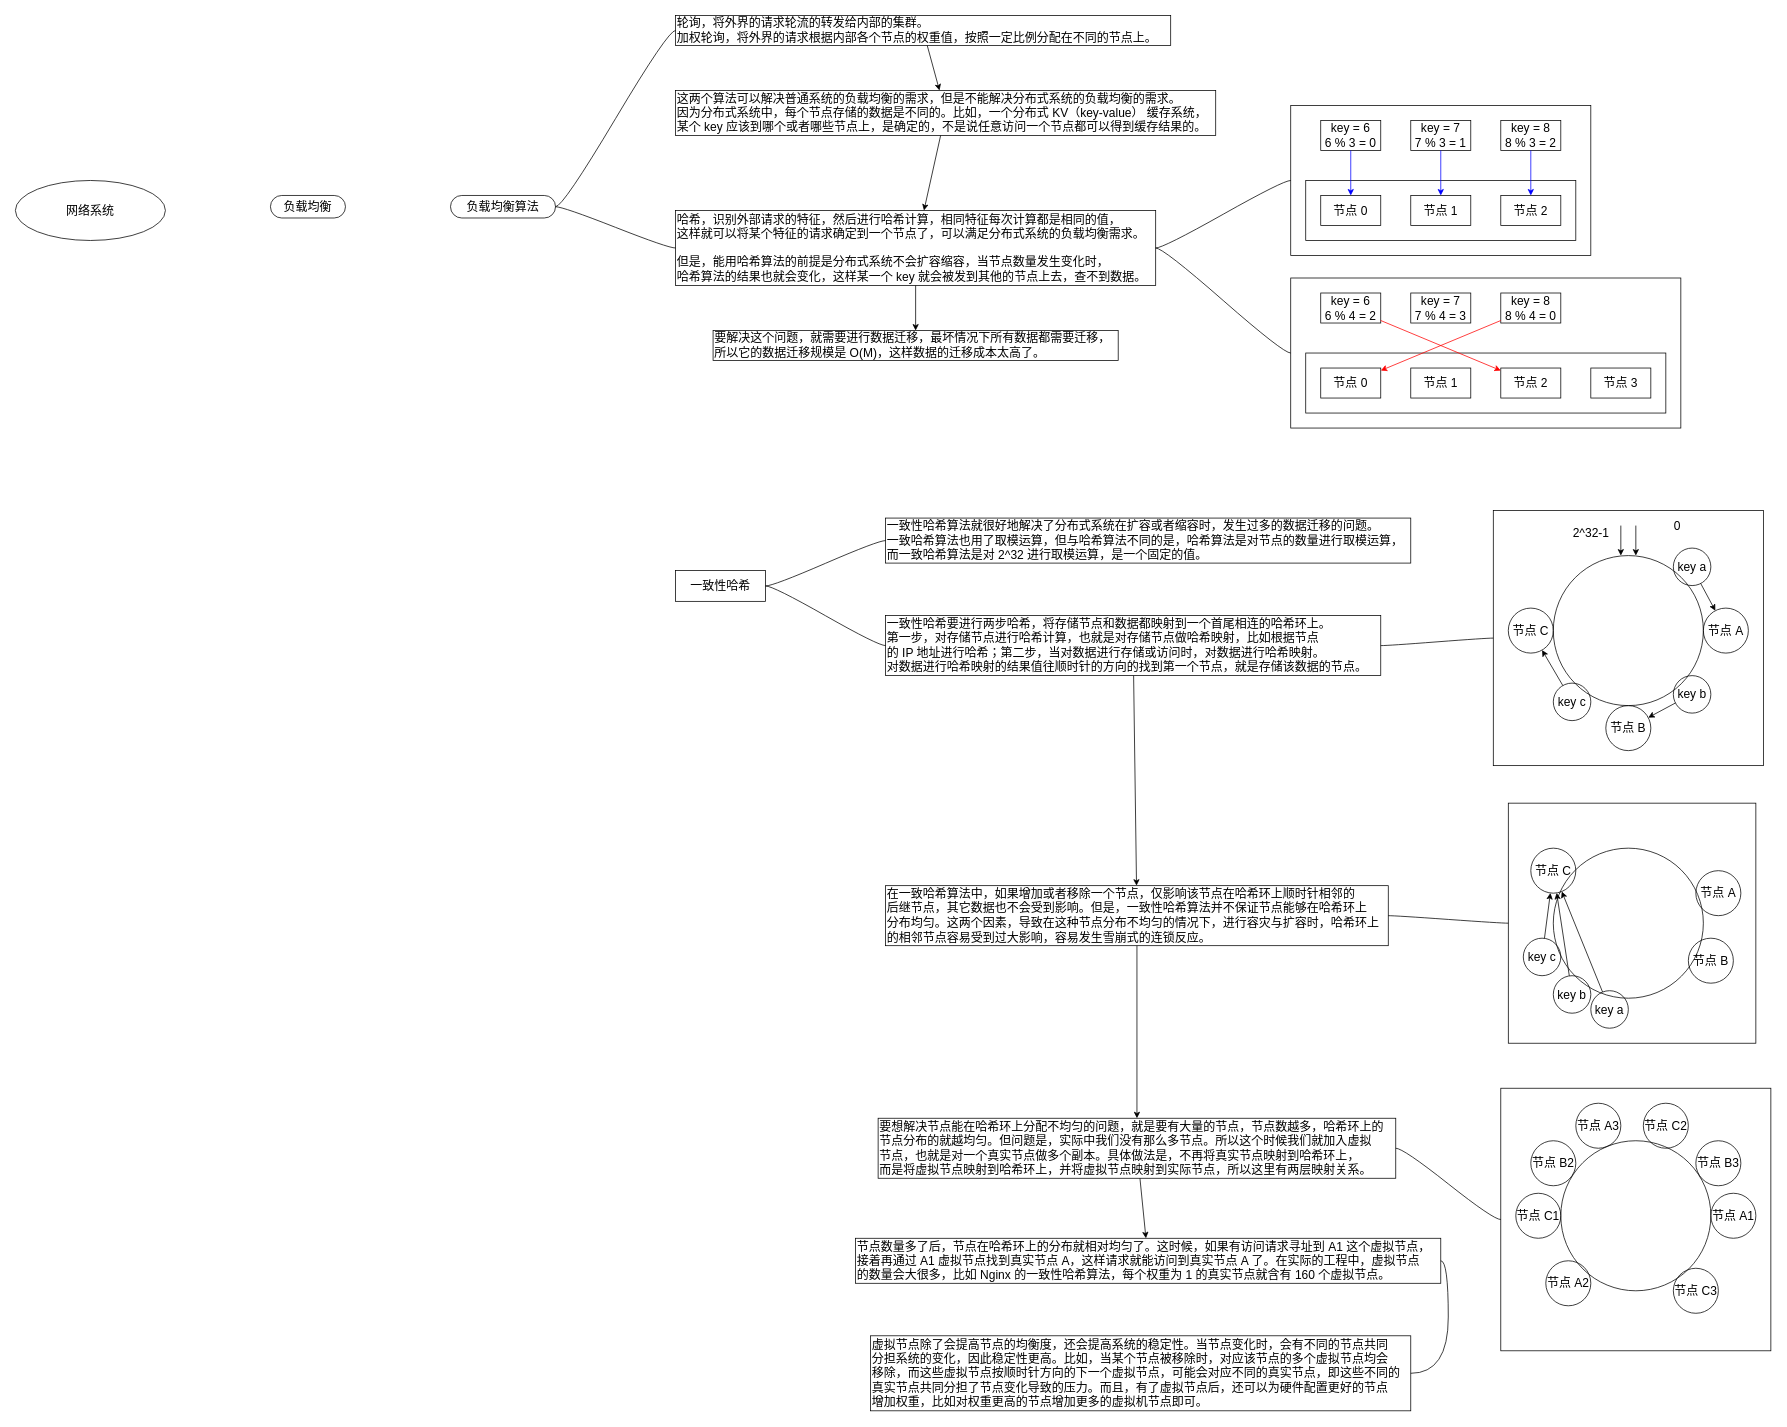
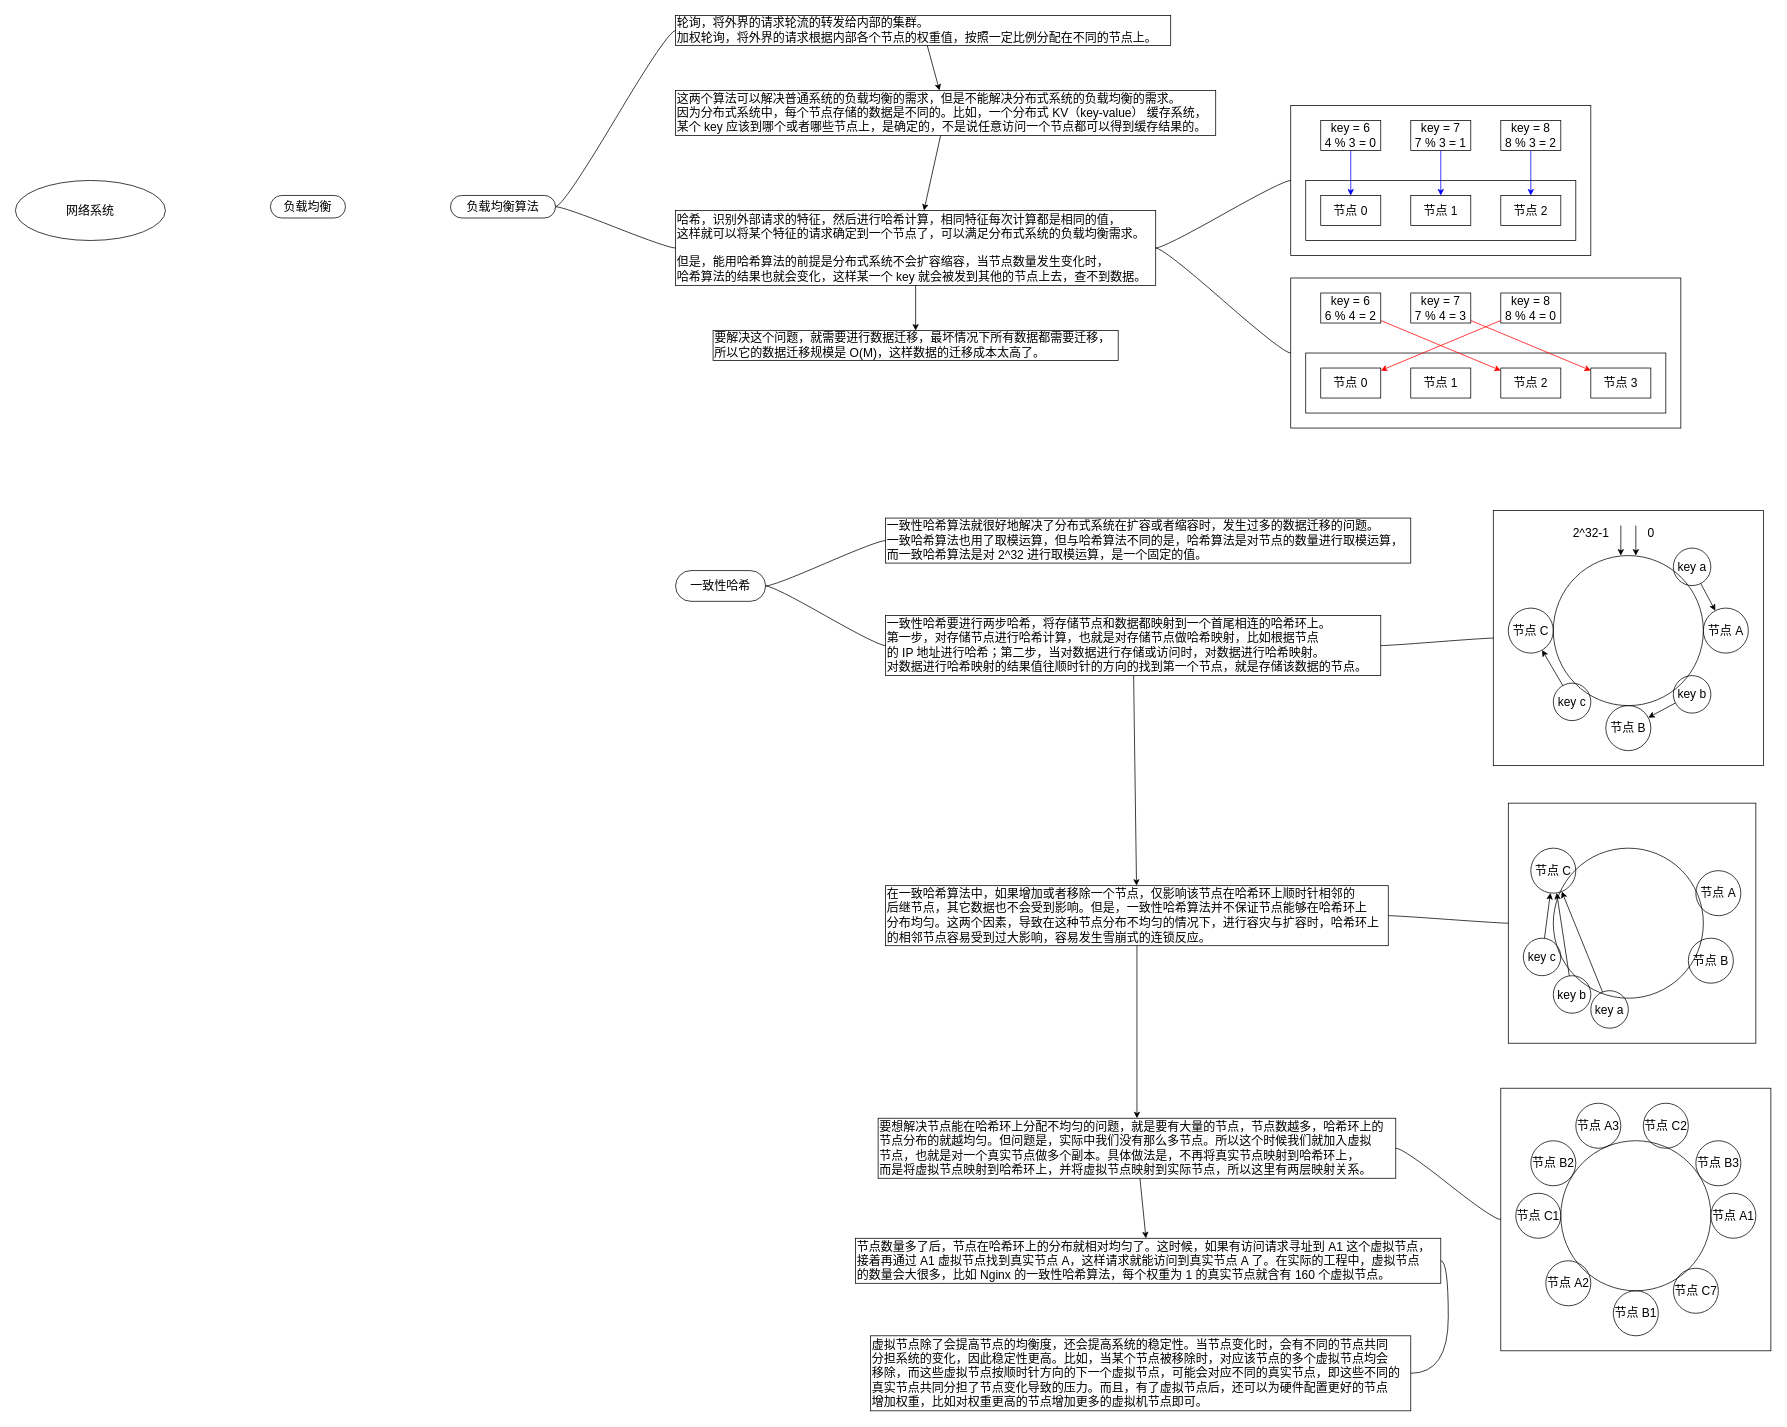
(1350, 135) -> (1350, 135)
none -> (1528, 344)
(1677, 525) -> (1650, 533)
(720, 586) -> (720, 586)
(1695, 1290) -> (1695, 1290)
none -> (1635, 1313)
